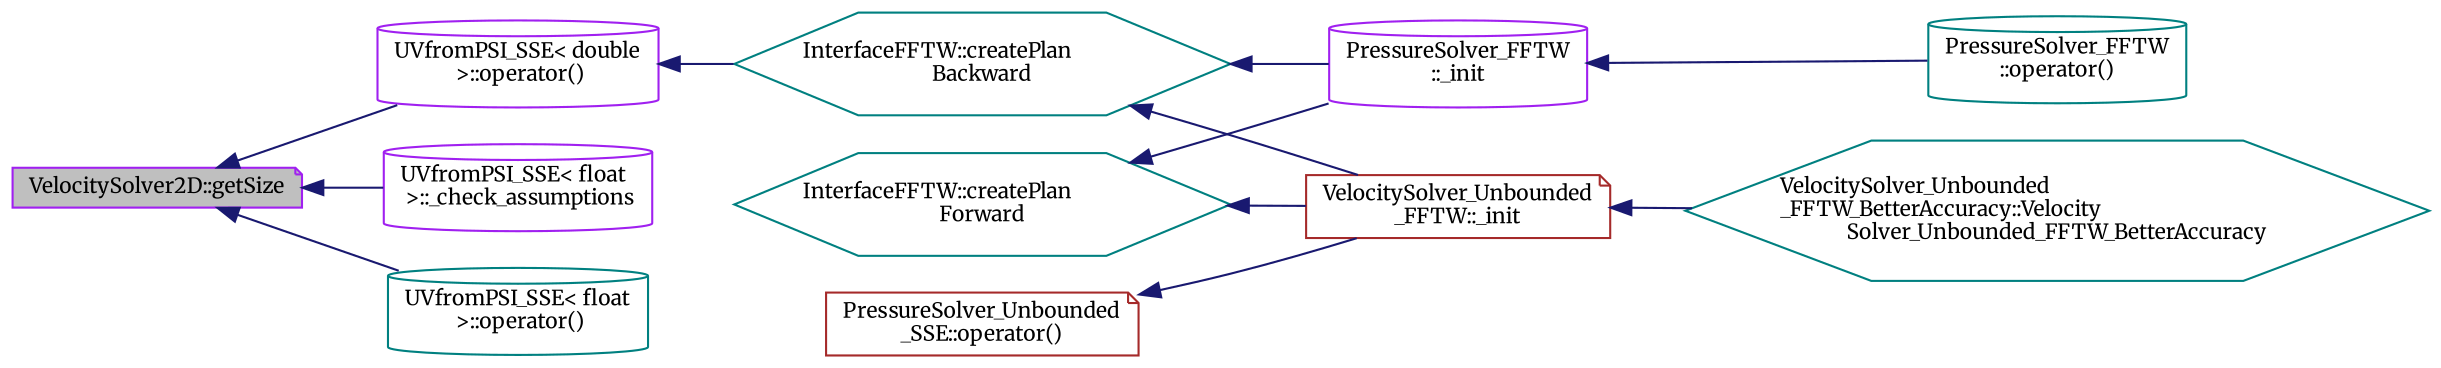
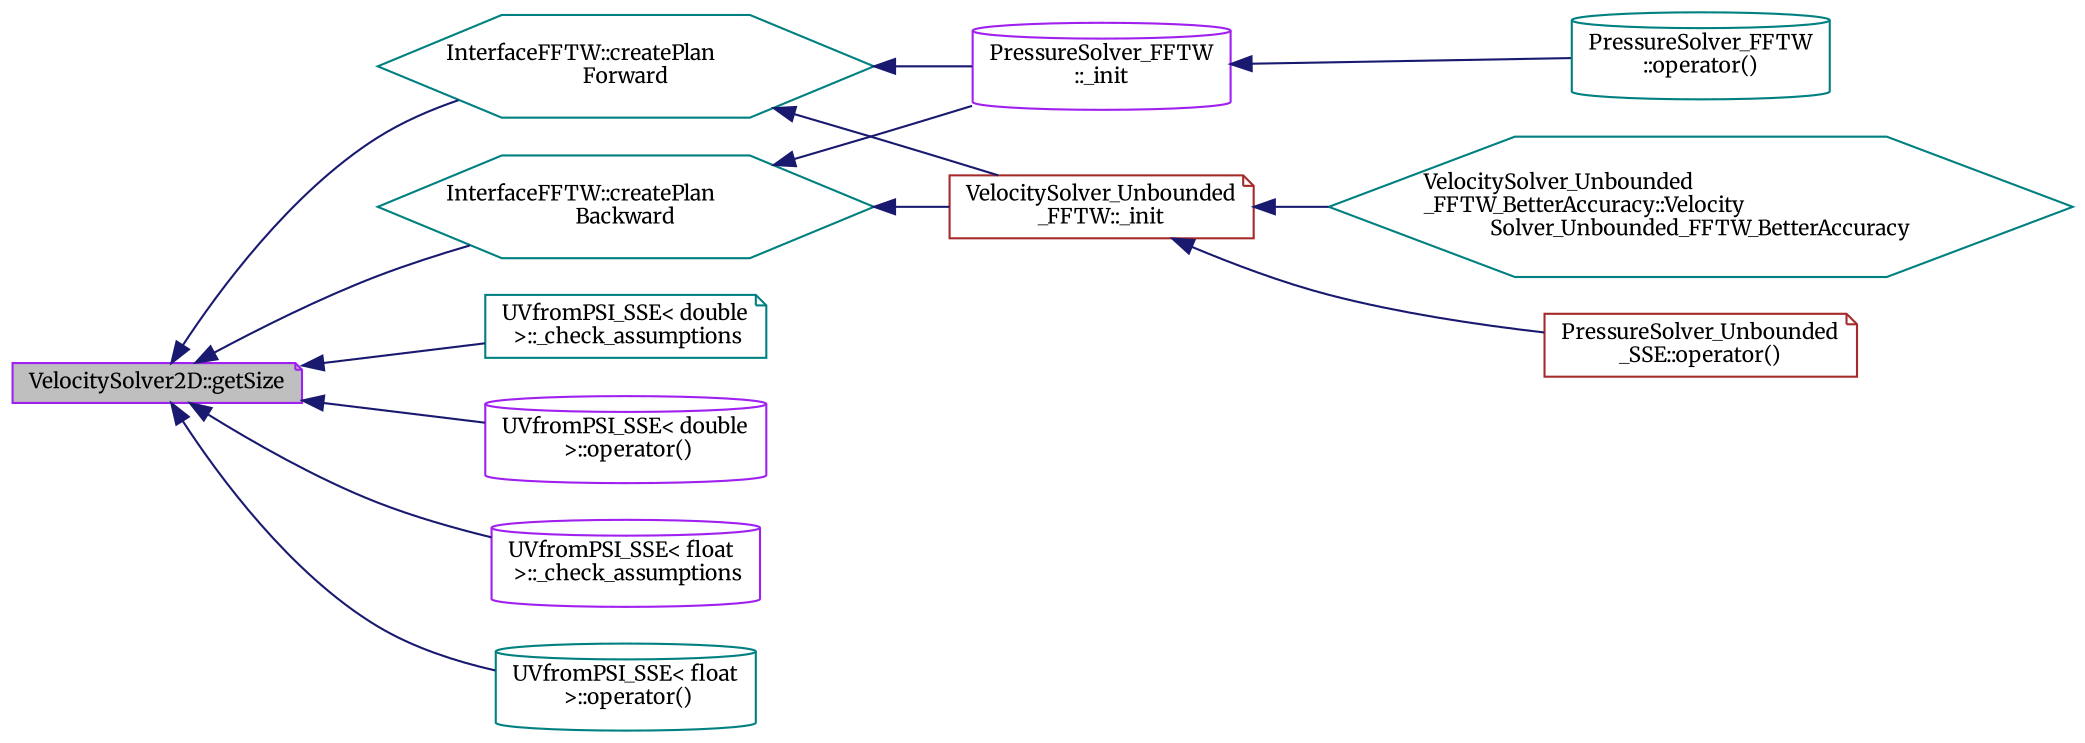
(707, 64) -> (339, 292)
none -> (301, 200)
(1259, 266) -> (1365, 303)
none -> (626, 326)
